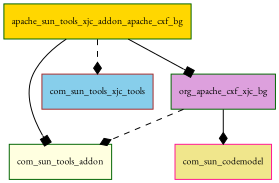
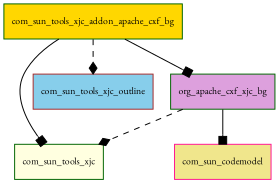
(98, 21) -> (93, 21)
(98, 92) -> (93, 92)
(223, 121) -> (223, 122)
(60, 162) -> (59, 162)
